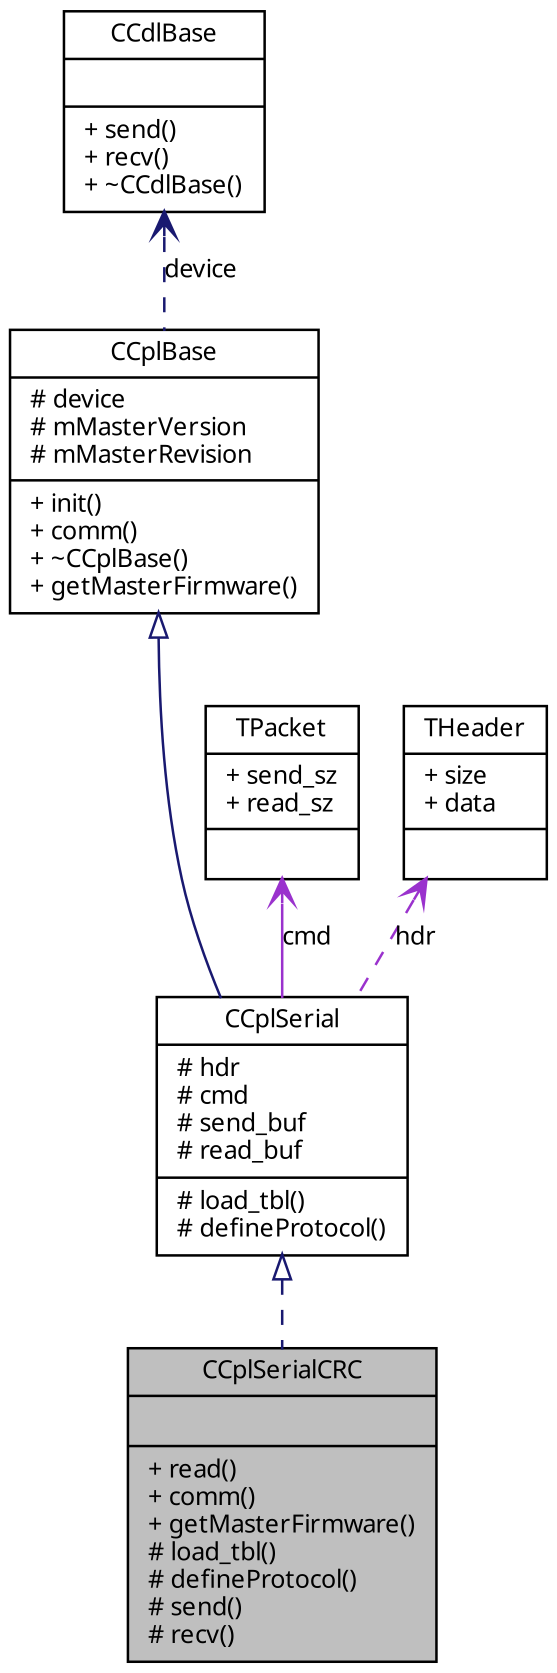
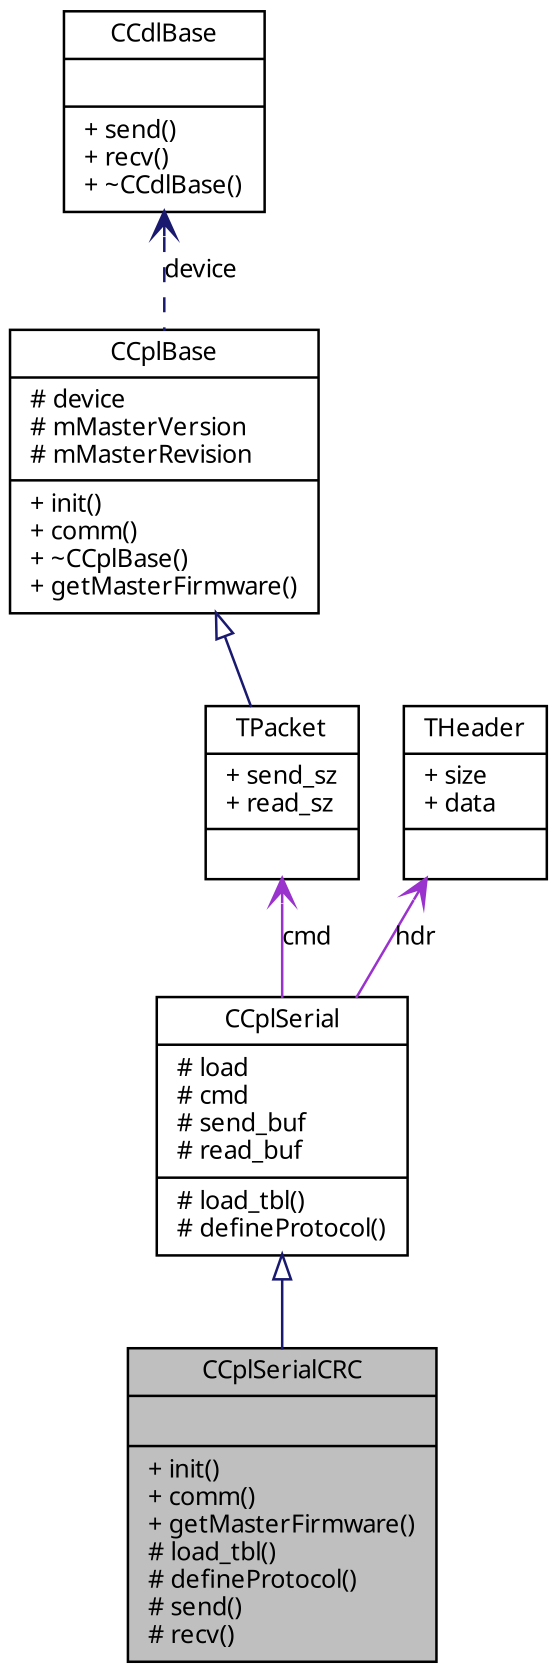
(171, 822) -> (238, 672)
(385, 949) -> (385, 949)
(209, 1069) -> (213, 1069)
(282, 1315) -> (282, 1315)
(193, 1470) -> (184, 1470)
